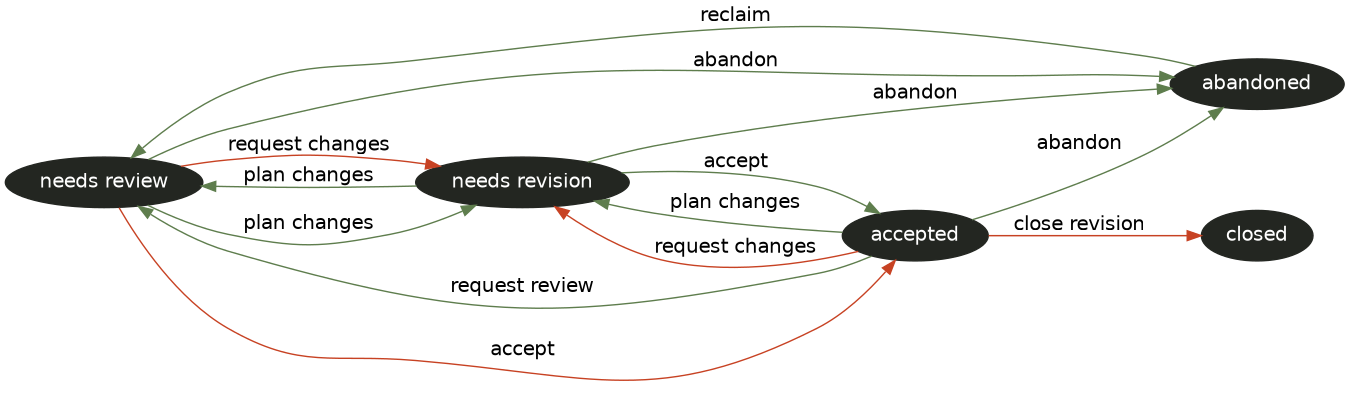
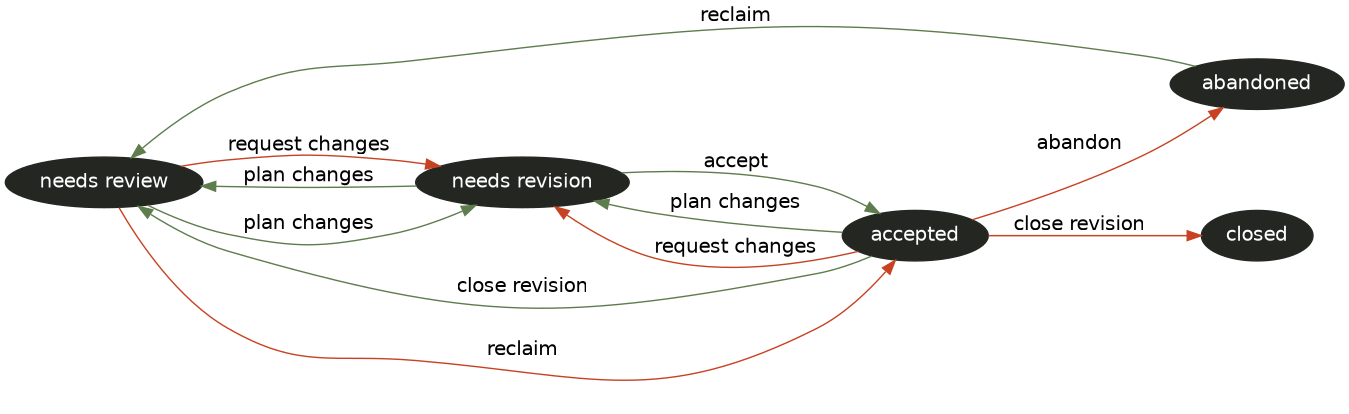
(648, 71) -> none
(871, 114) -> none
(1096, 176) -> (1096, 176)
(522, 287) -> (522, 287)
(522, 350) -> (522, 350)
